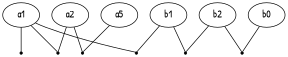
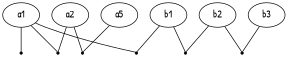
(267, 15) -> (267, 15)
